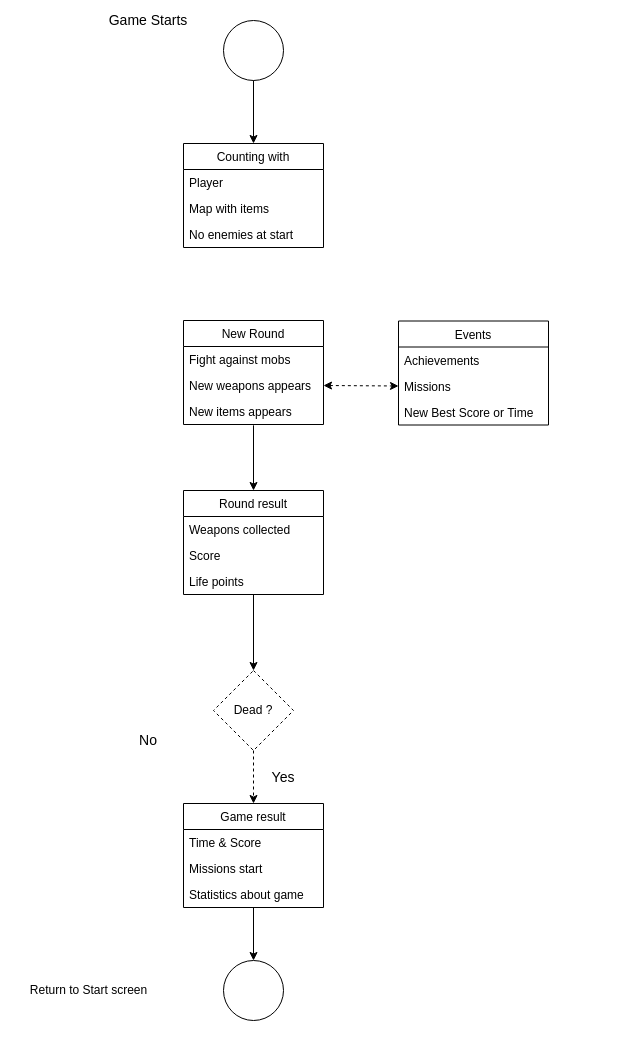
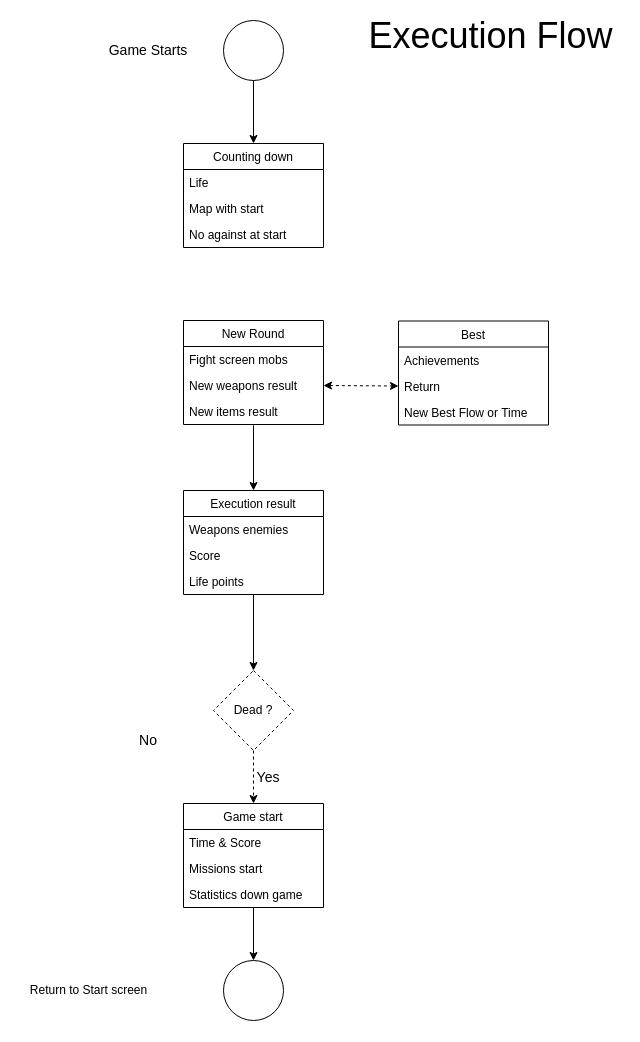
(149, 21) -> (149, 51)
none -> (491, 36)
(253, 157) -> (253, 157)
(208, 183) -> (201, 183)
(230, 209) -> (231, 209)
(247, 235) -> (247, 235)
(473, 335) -> (473, 335)
(243, 360) -> (241, 360)
(250, 386) -> (245, 386)
(428, 387) -> (424, 387)
(241, 412) -> (237, 412)
(470, 413) -> (465, 413)
(253, 504) -> (253, 504)
(241, 530) -> (236, 530)
(284, 777) -> (269, 777)
(253, 817) -> (253, 817)
(253, 895) -> (250, 895)
